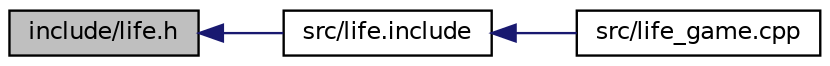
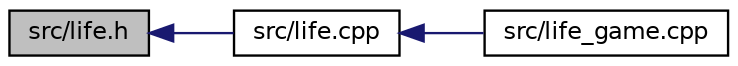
(104, 33) -> (79, 33)
(388, 33) -> (317, 33)
